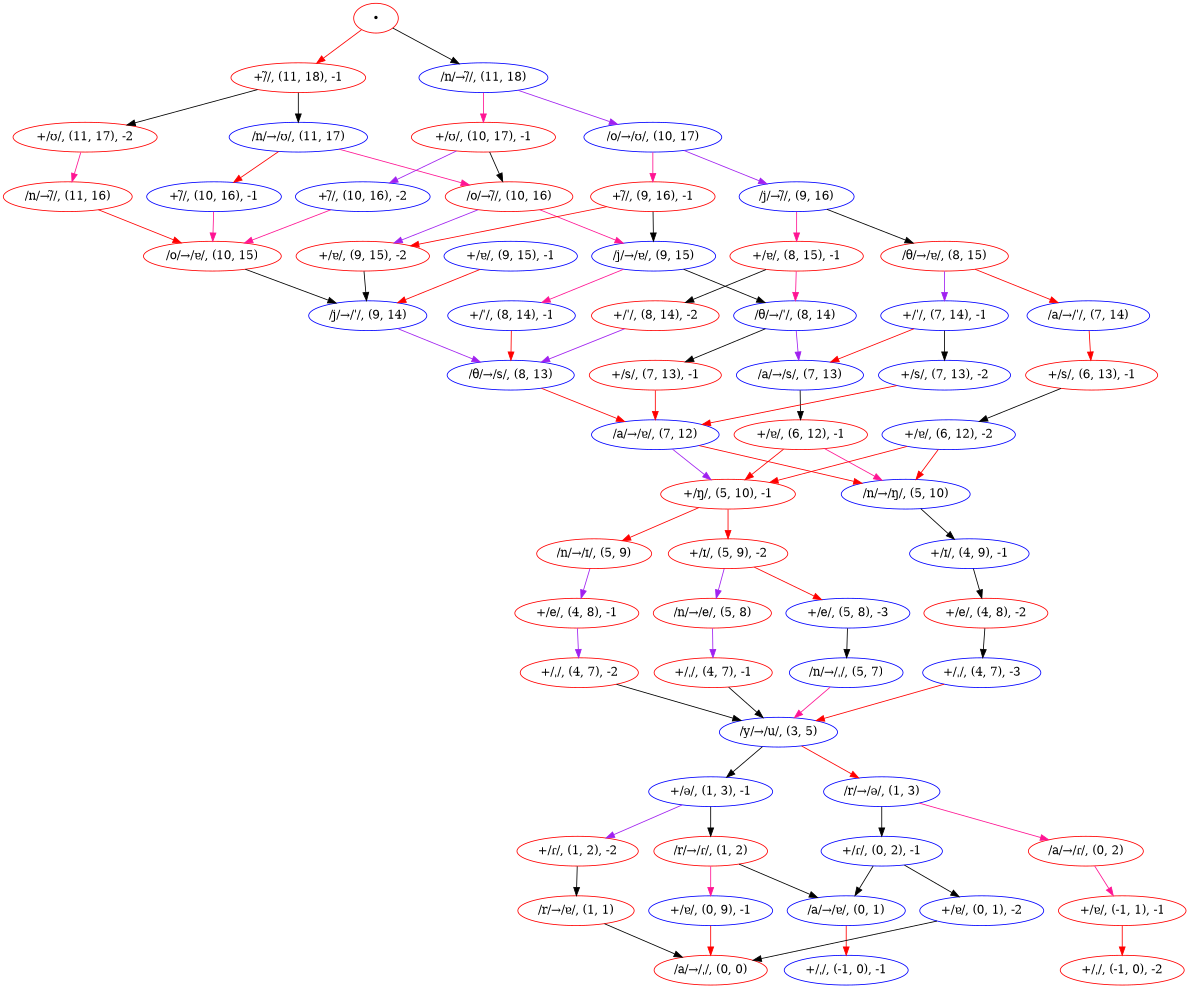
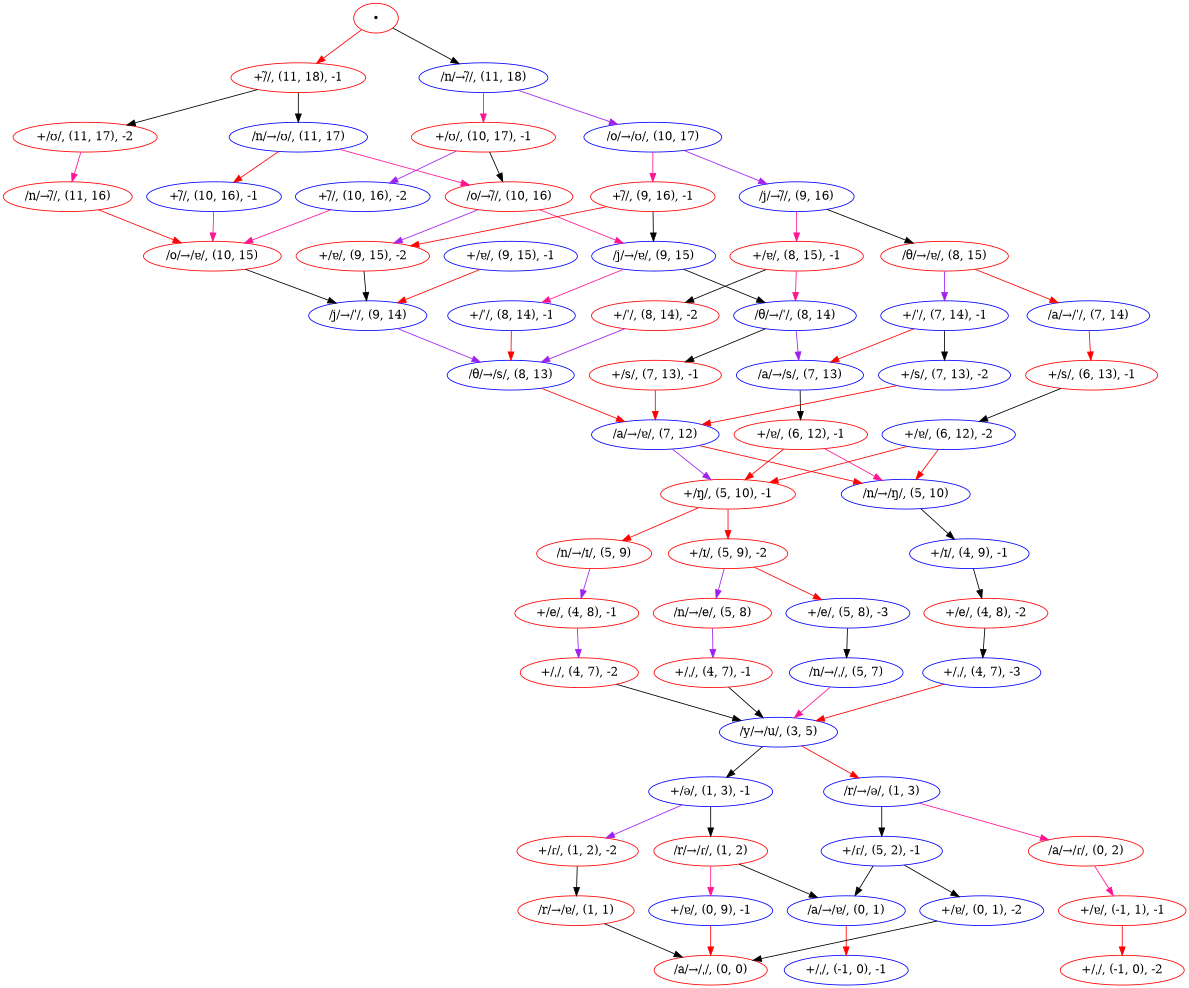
(882, 851) -> (882, 851)
